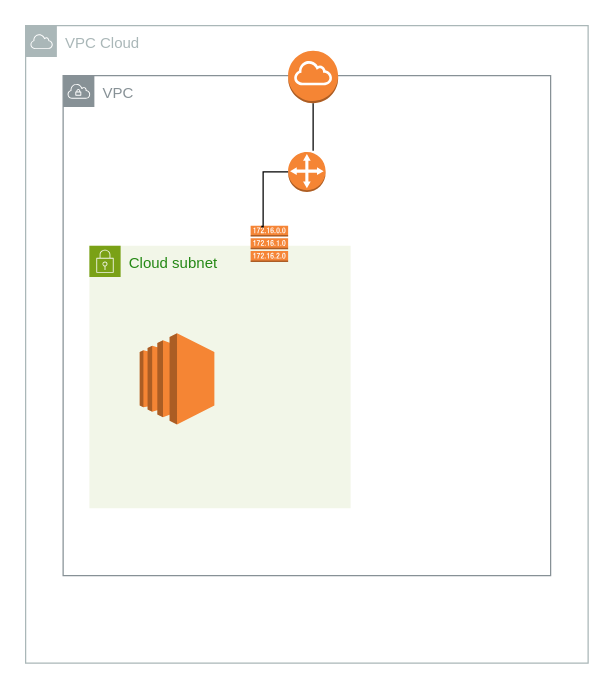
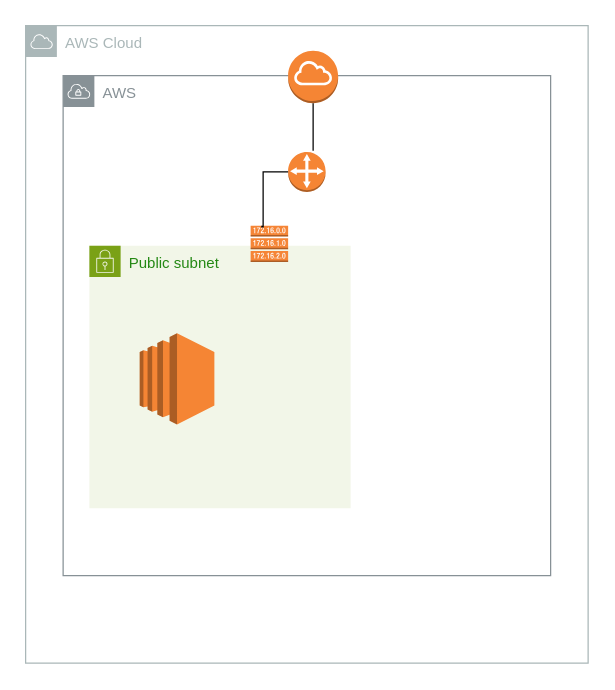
(100, 43) -> (100, 43)
(116, 93) -> (116, 93)
(176, 263) -> (178, 263)
